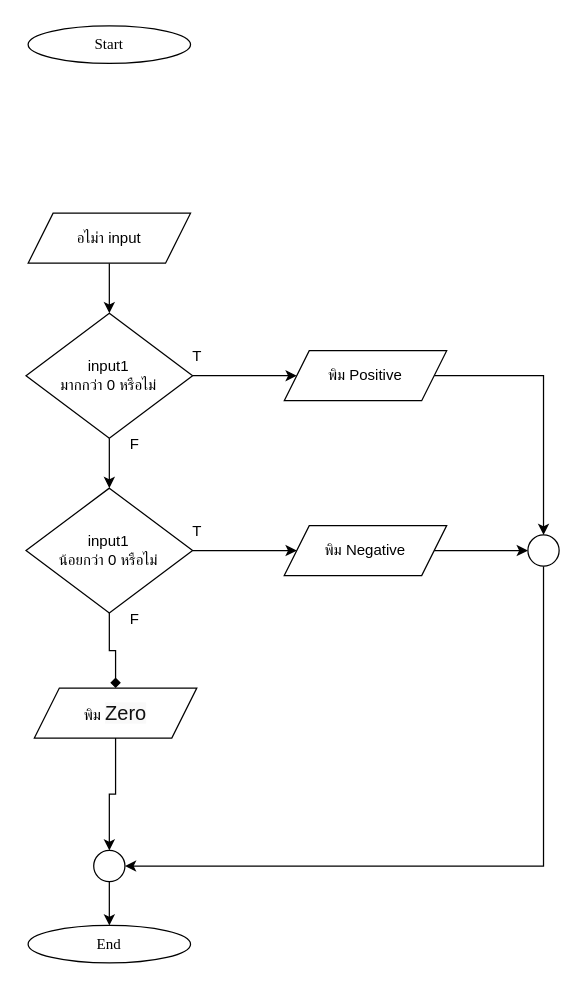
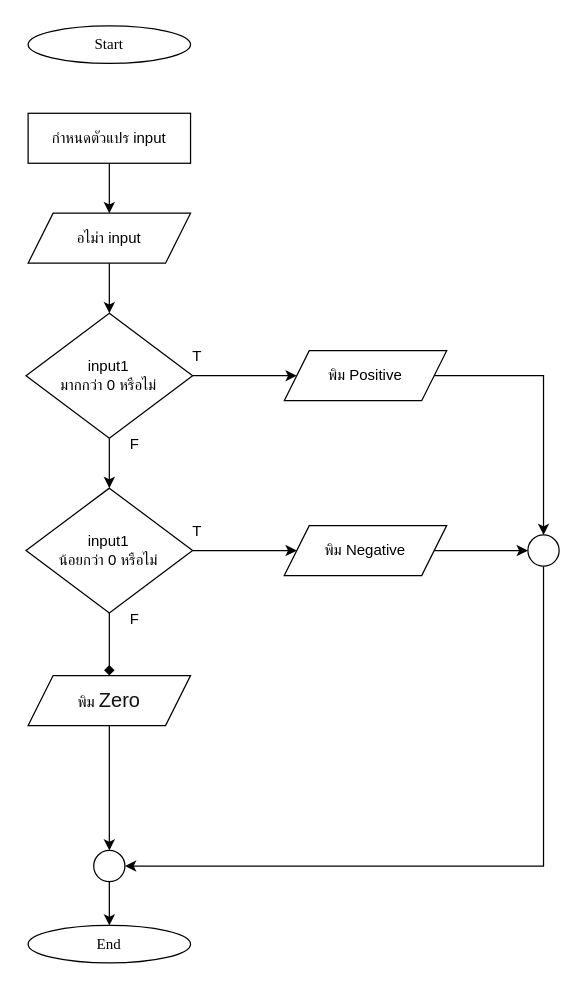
none -> (109, 138)
none -> (109, 184)
(116, 713) -> (109, 701)
